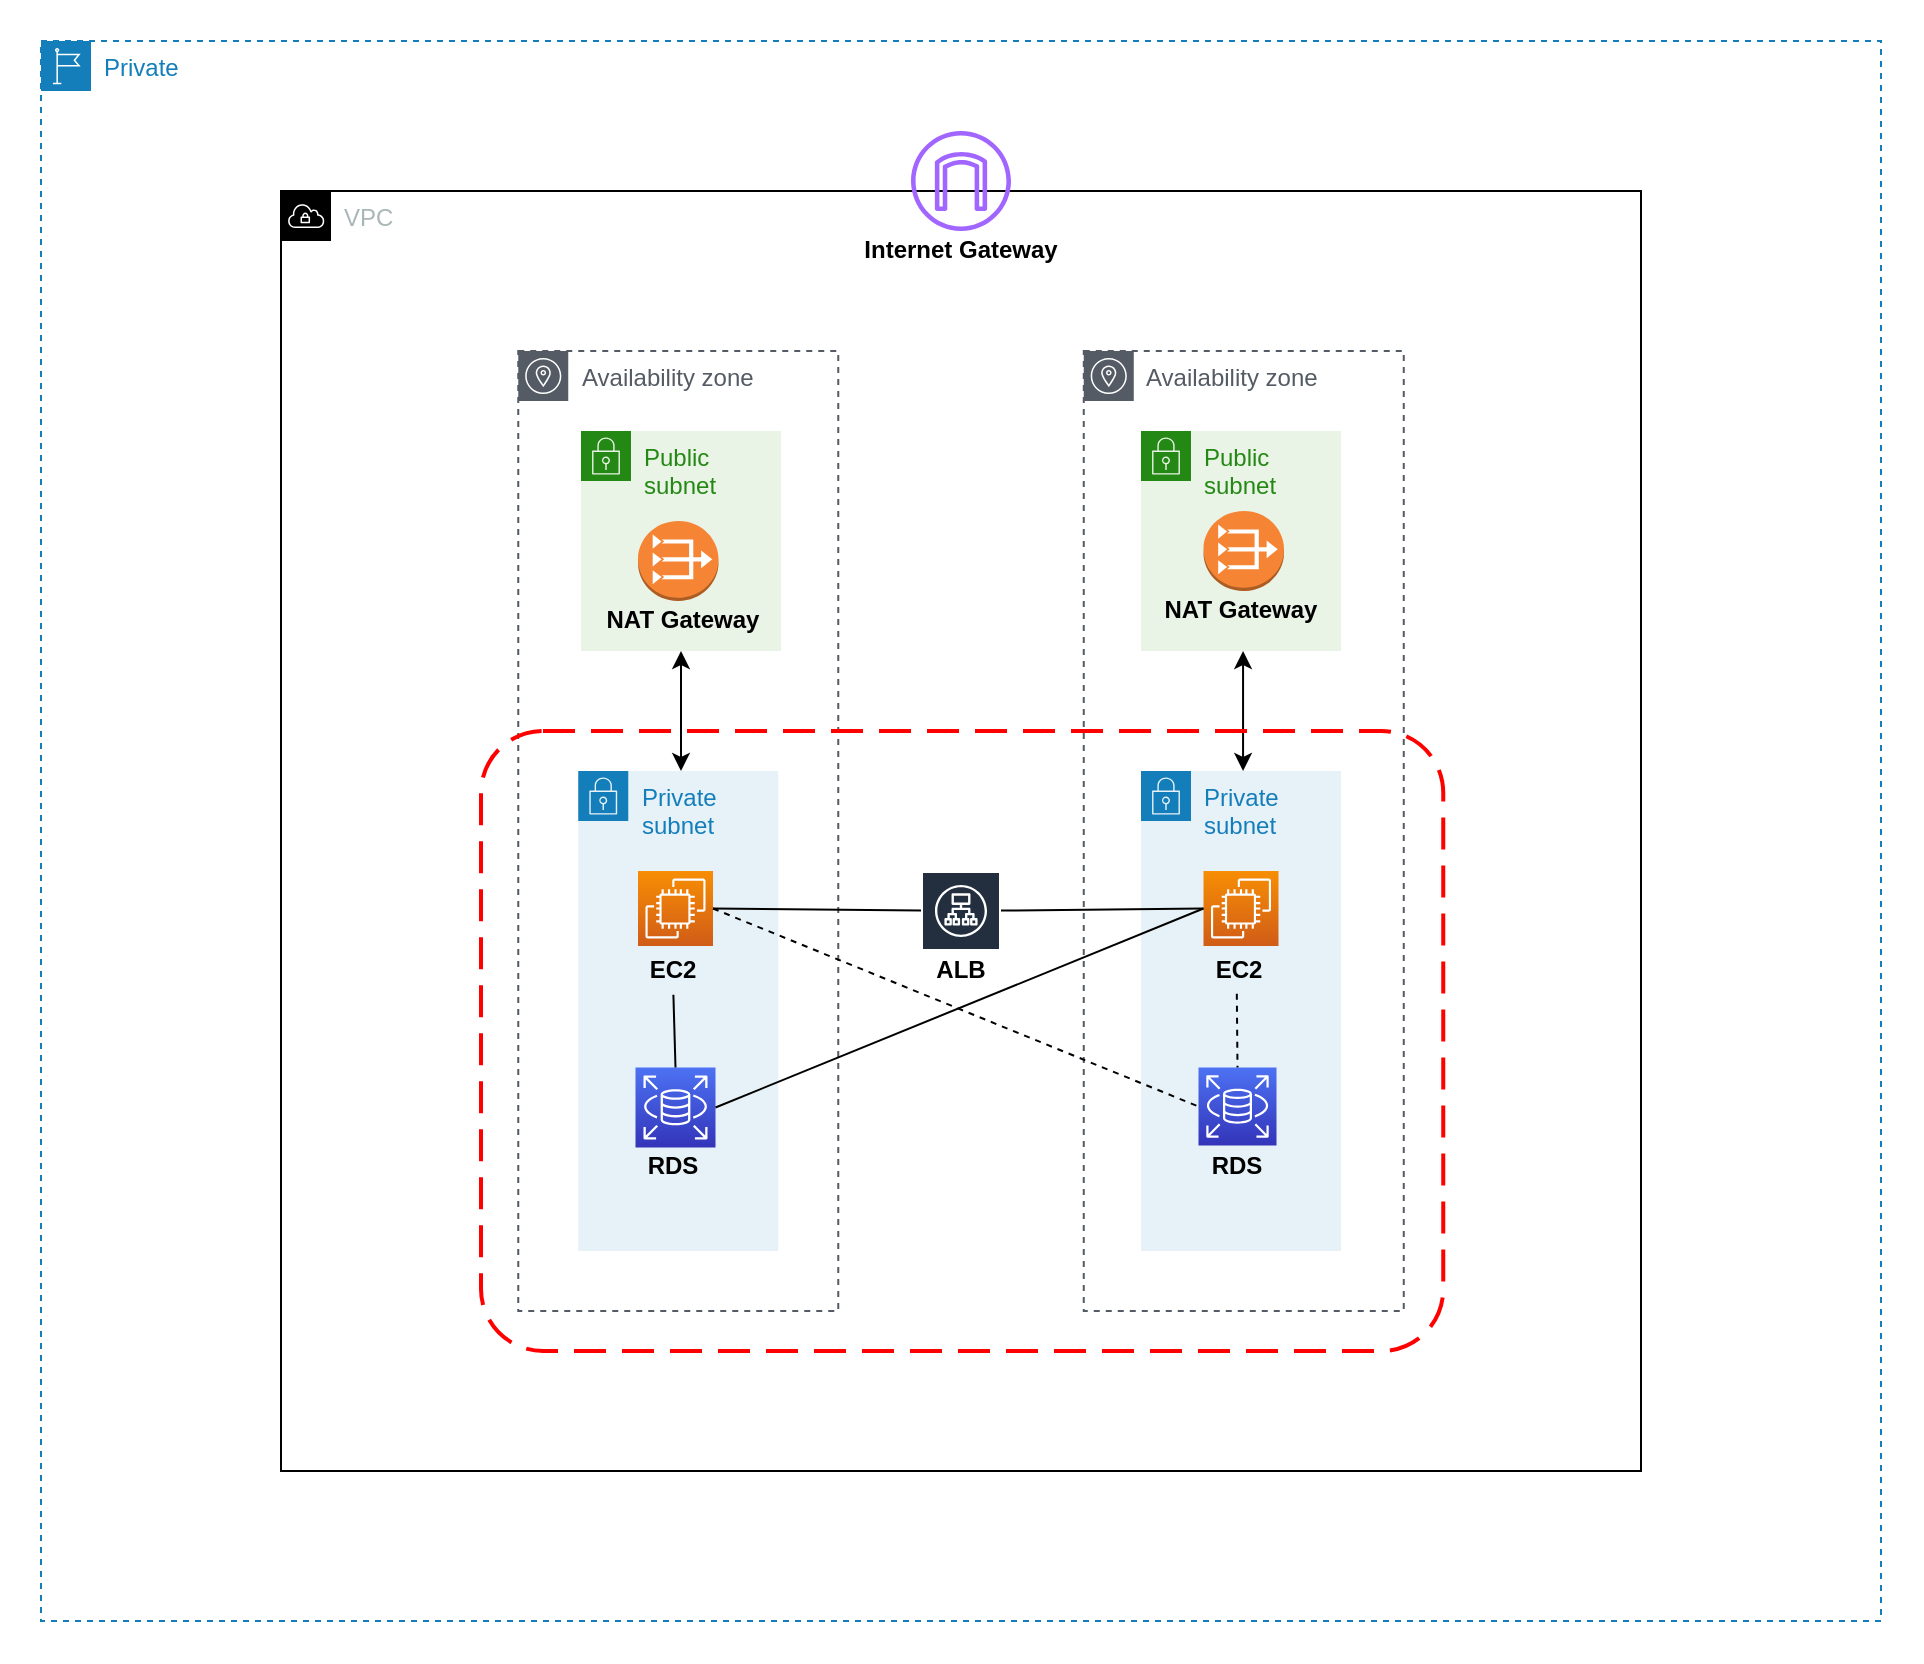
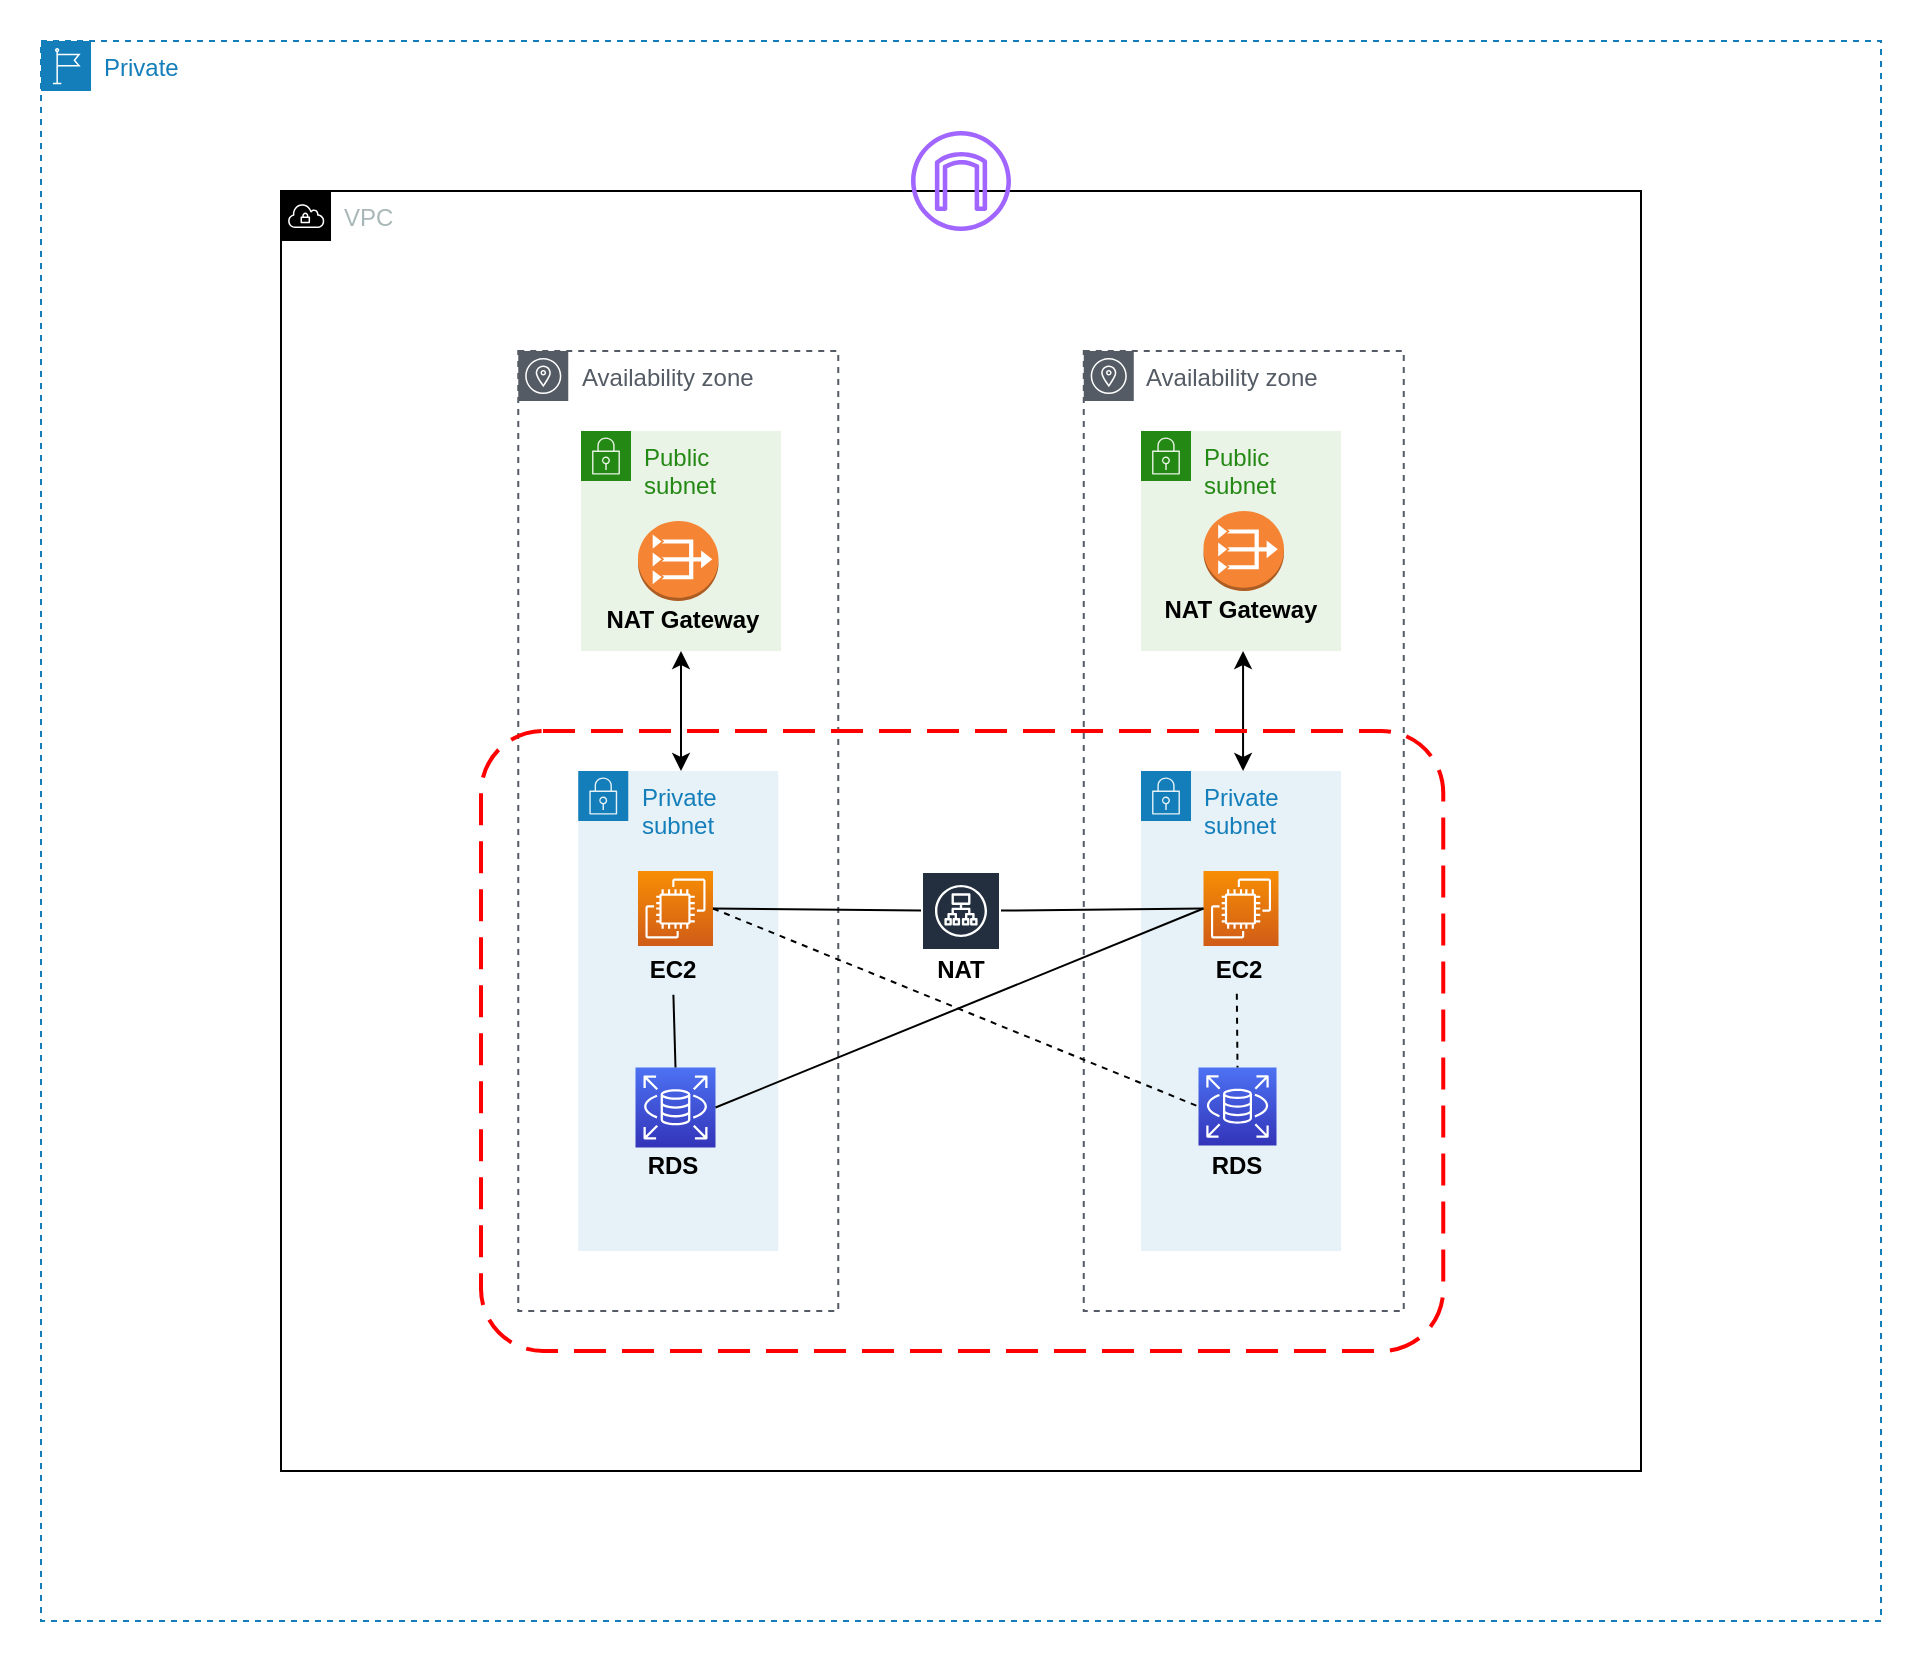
(961, 251) -> none
(962, 971) -> (962, 971)
